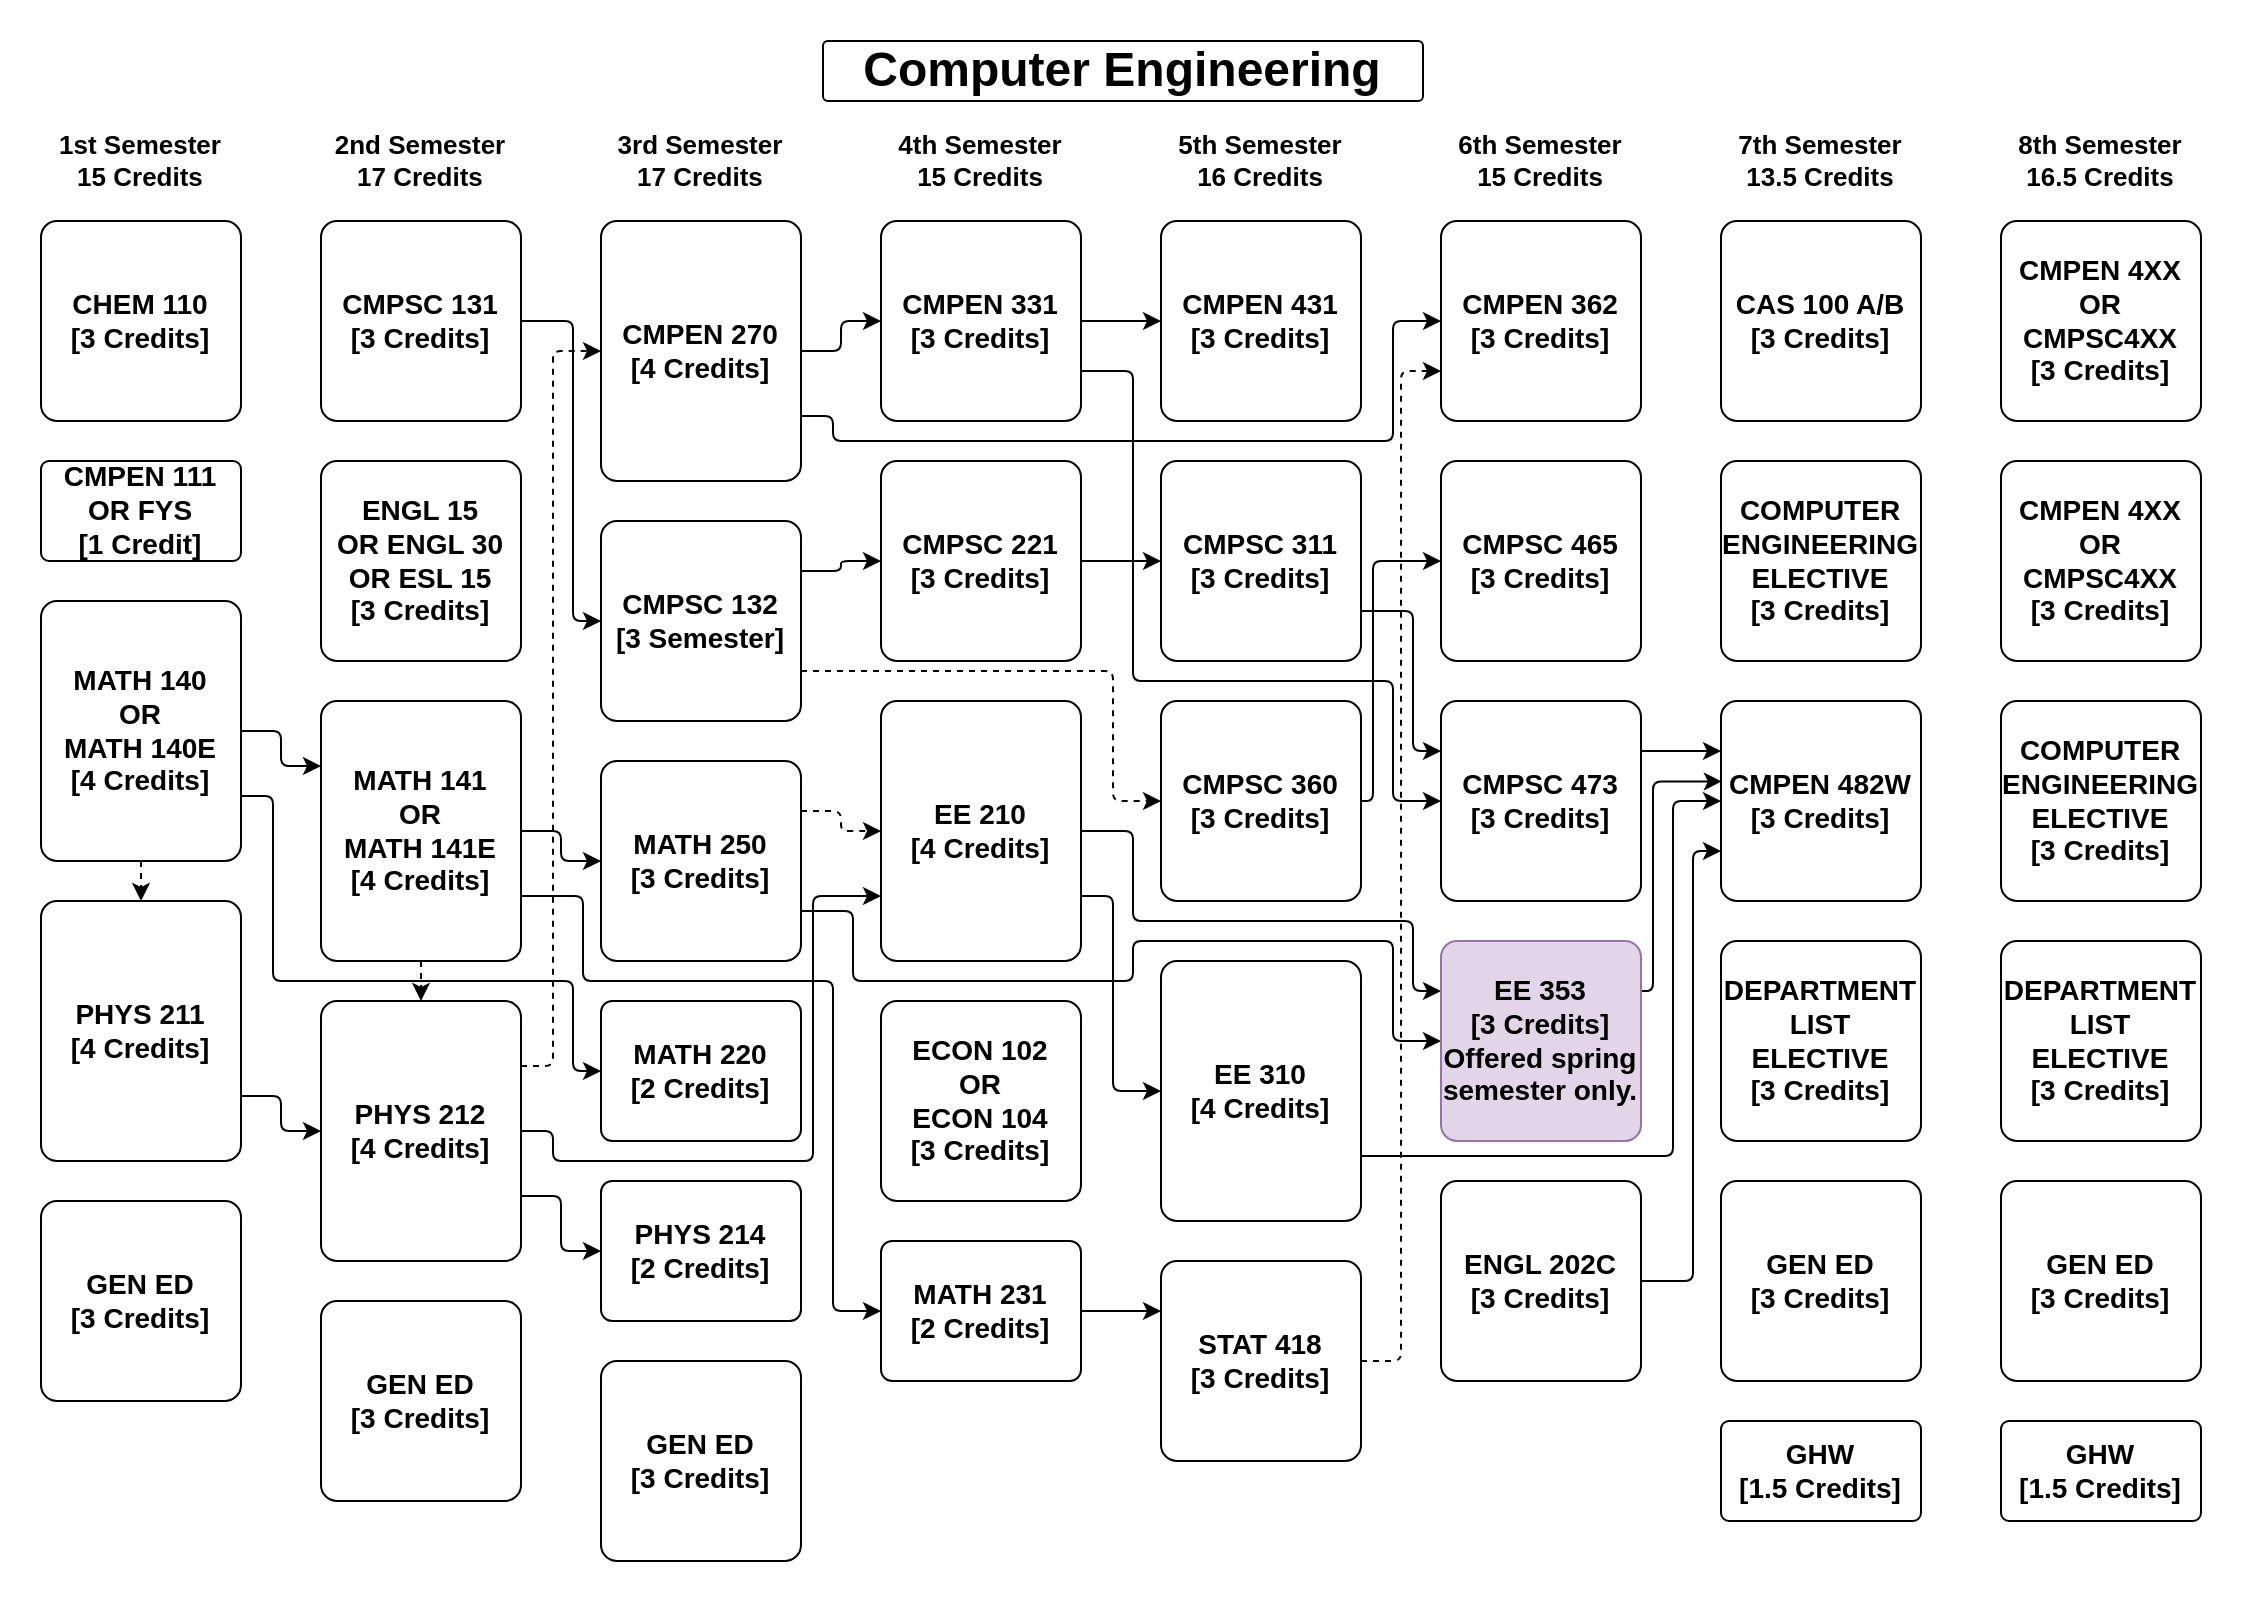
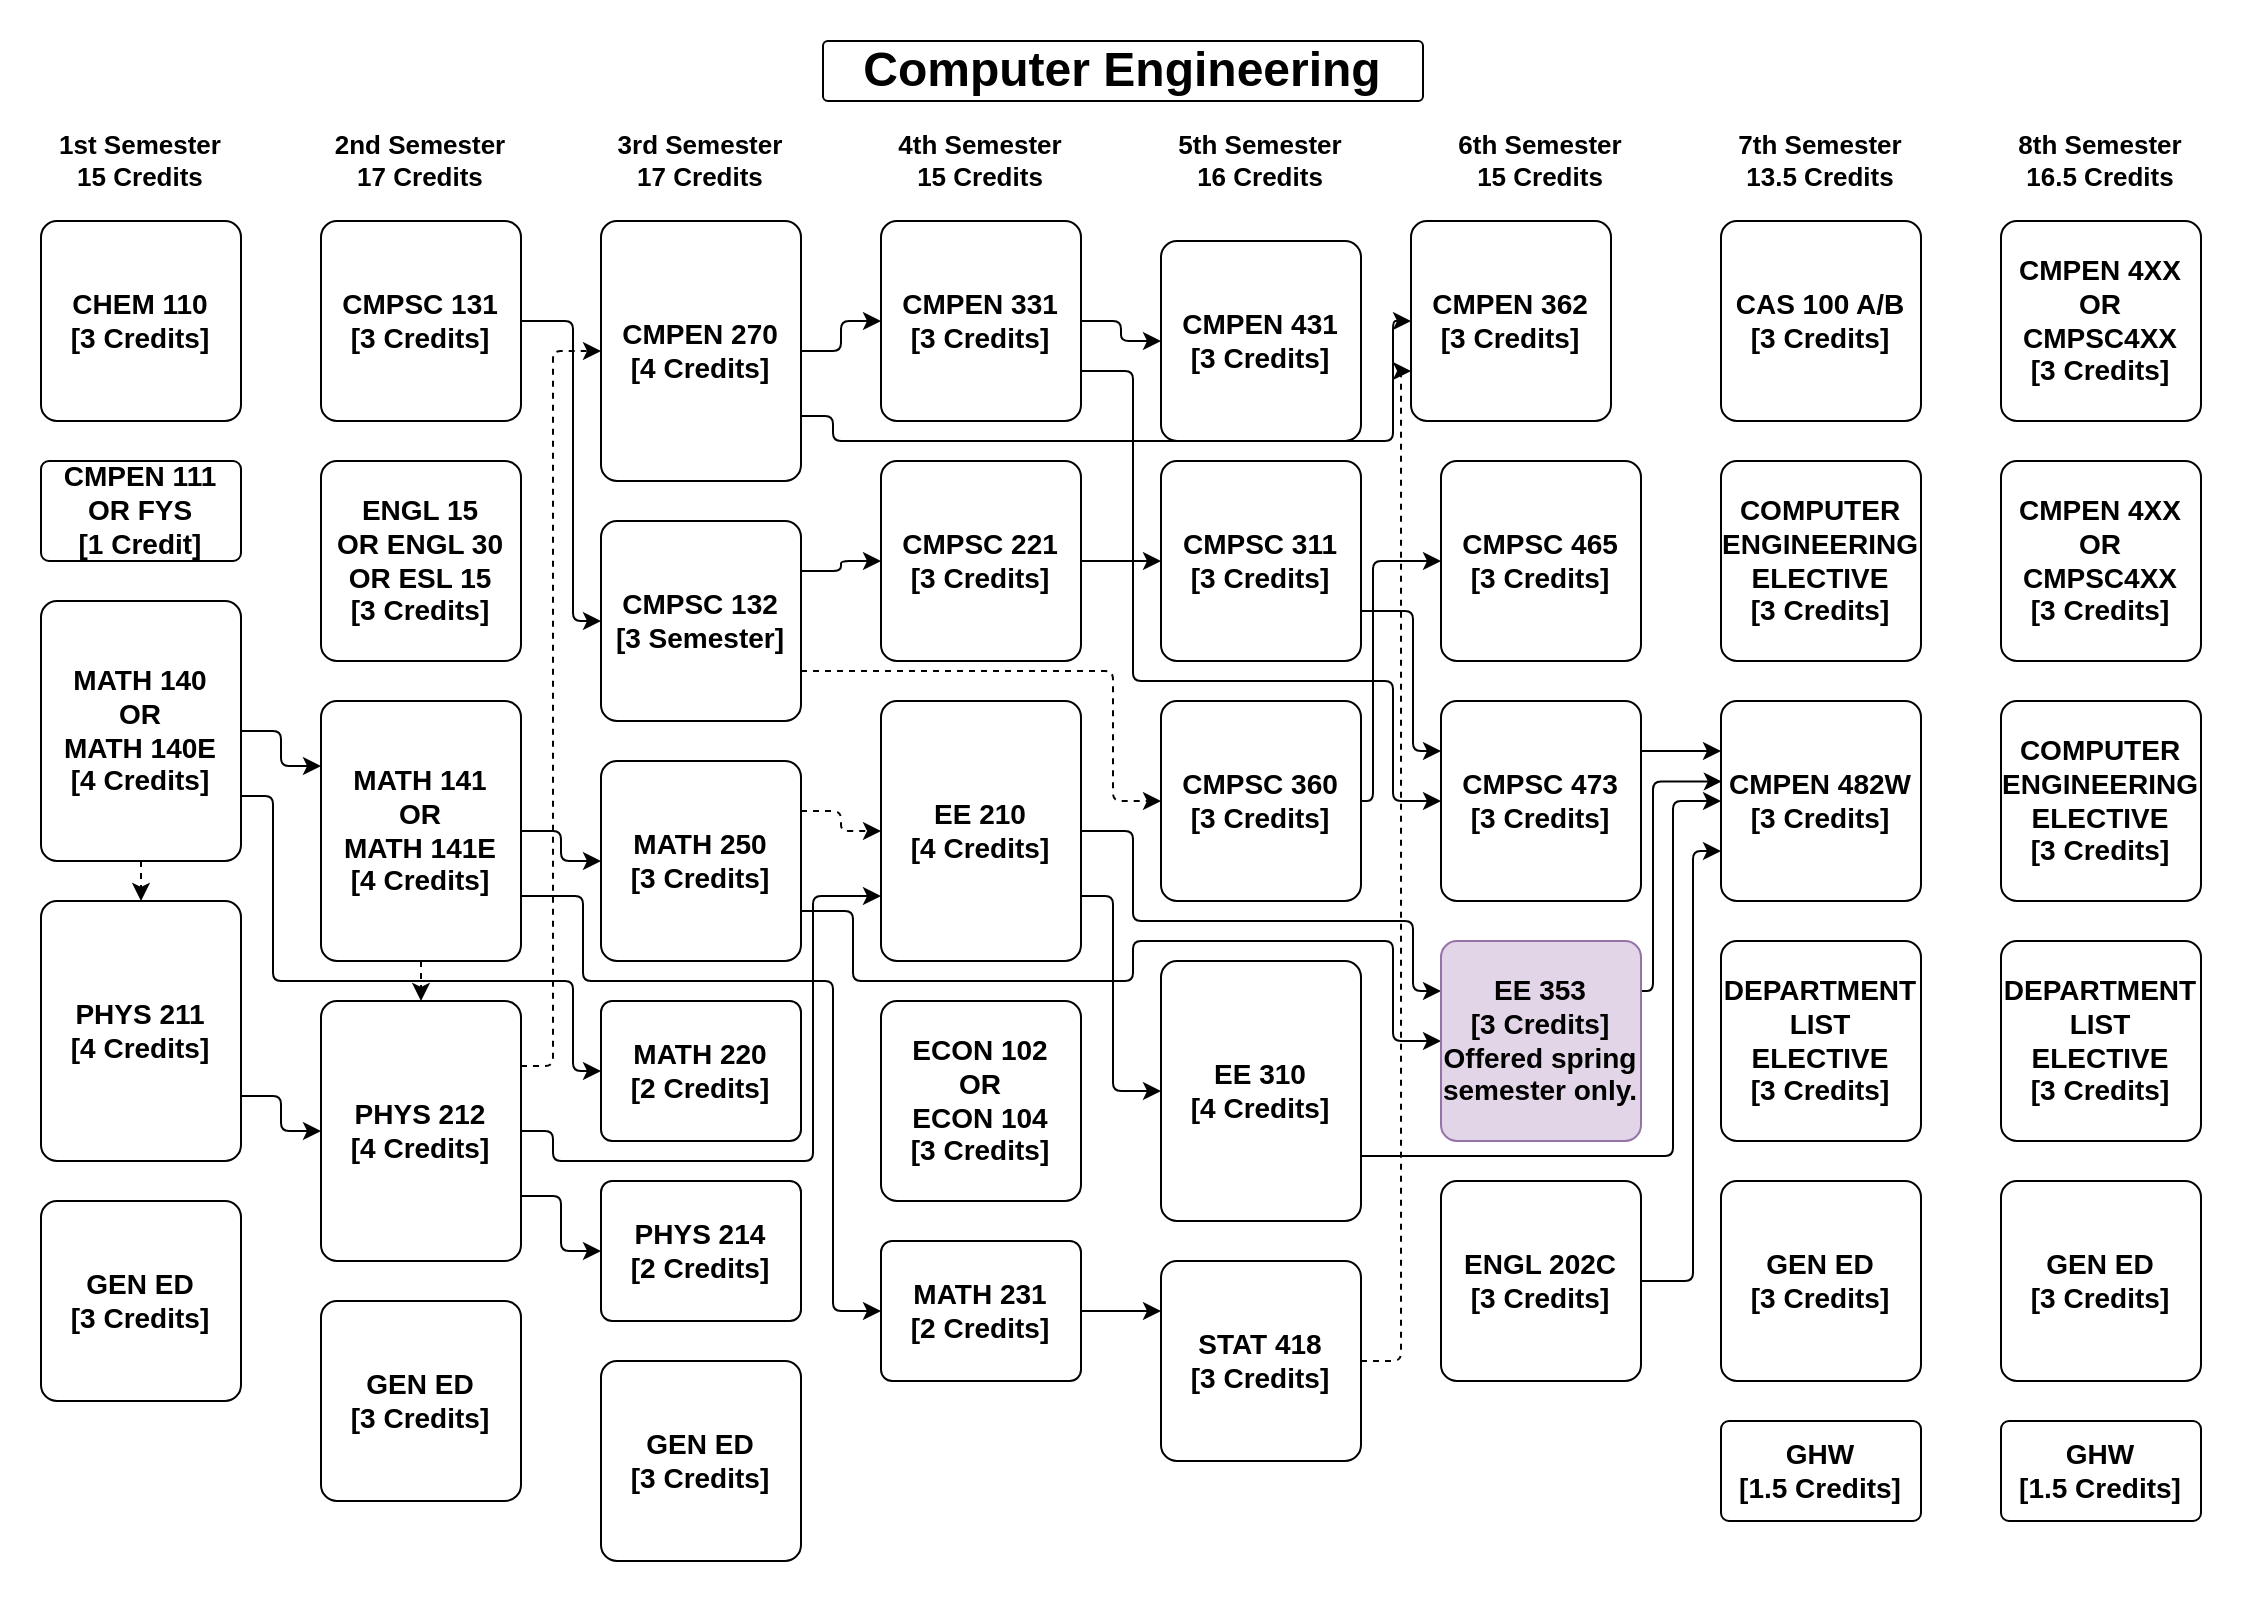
(1261, 321) -> (1261, 341)
(1541, 321) -> (1511, 321)
